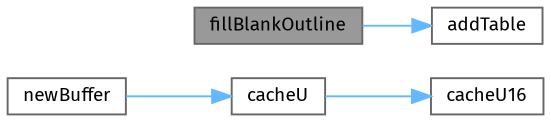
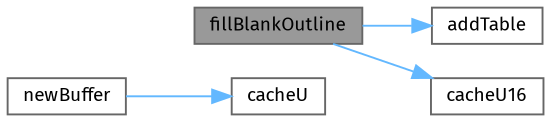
(368, 96) -> (373, 58)
